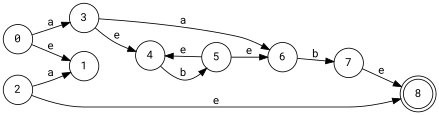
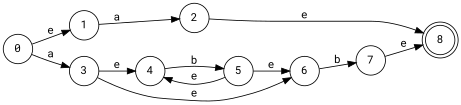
(183, 21) -> (194, 94)
(48, 82) -> (135, 22)
